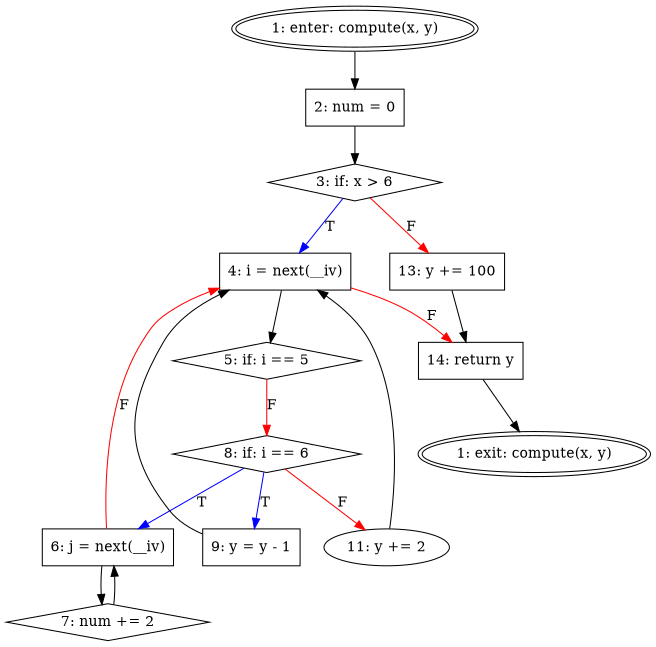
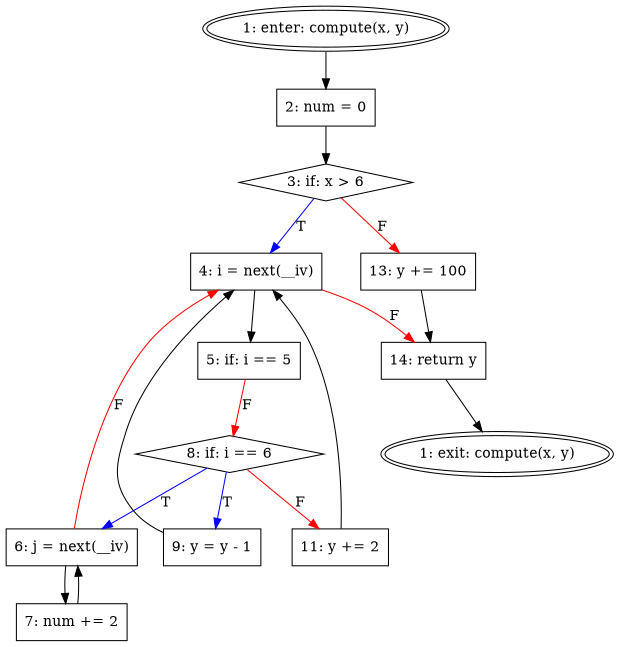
(267, 361) -> (249, 361)
(387, 547) -> (340, 547)
(108, 622) -> (72, 622)
